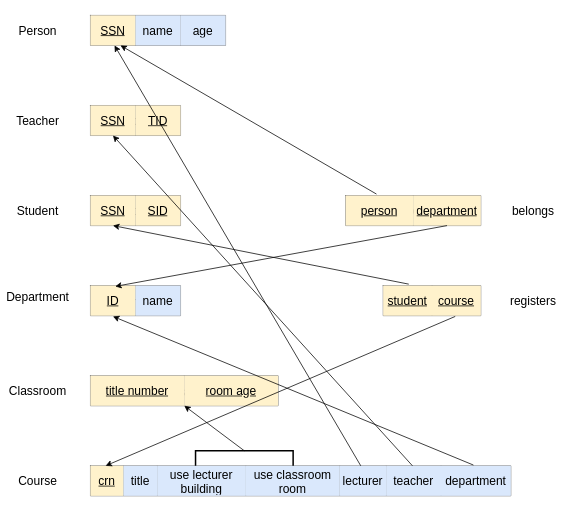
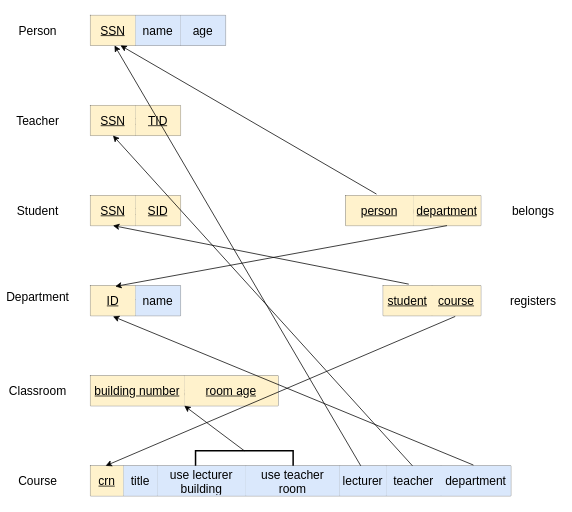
(137, 390) -> (137, 390)
(293, 480) -> (293, 480)
